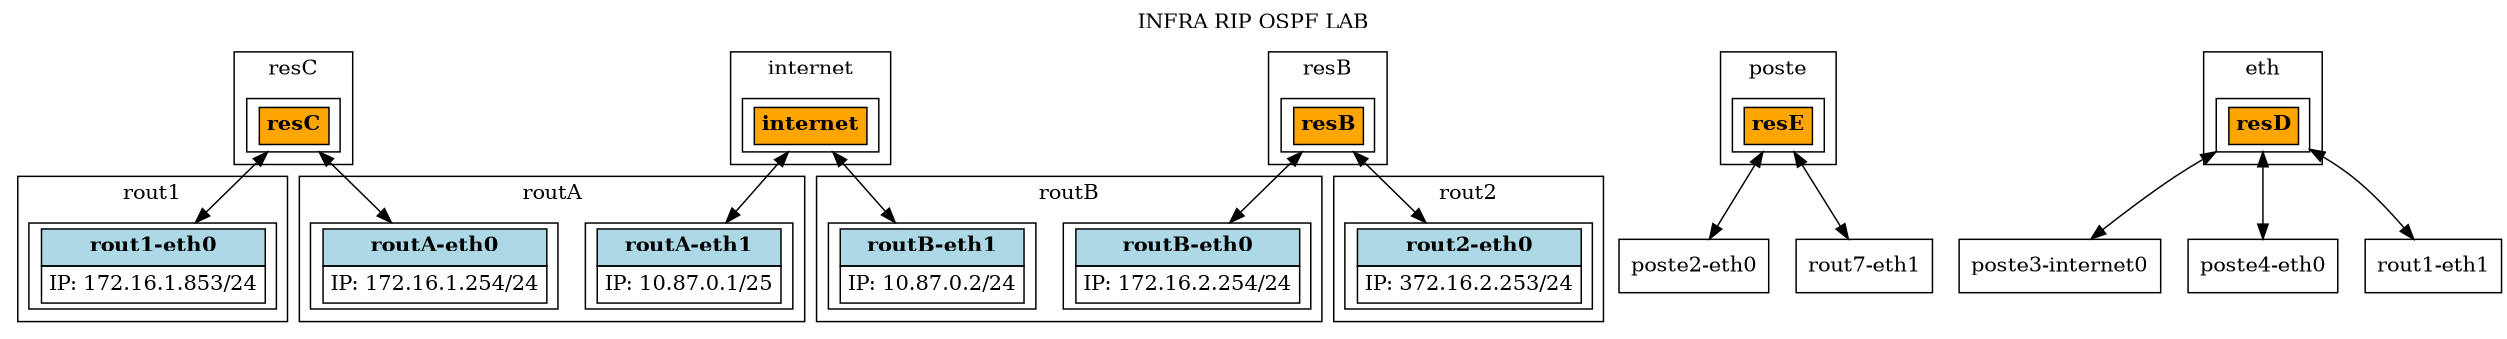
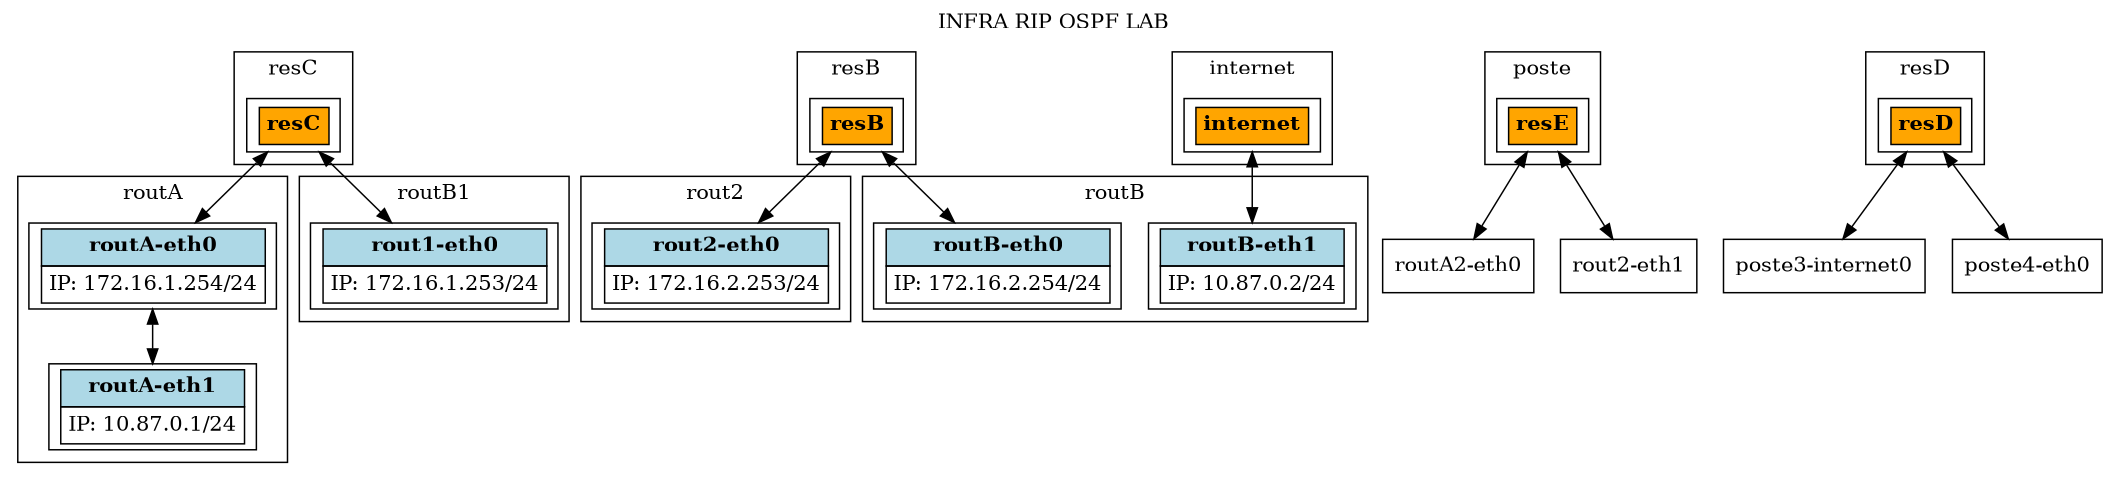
(2263, 69) -> (1925, 69)
(757, 187) -> (153, 336)
(153, 193) -> (434, 193)
(1694, 266) -> (1458, 266)
(1864, 266) -> (1629, 266)
(2433, 266) -> none
(153, 284) -> (435, 284)
(689, 284) -> (153, 425)
(1469, 284) -> (717, 284)
